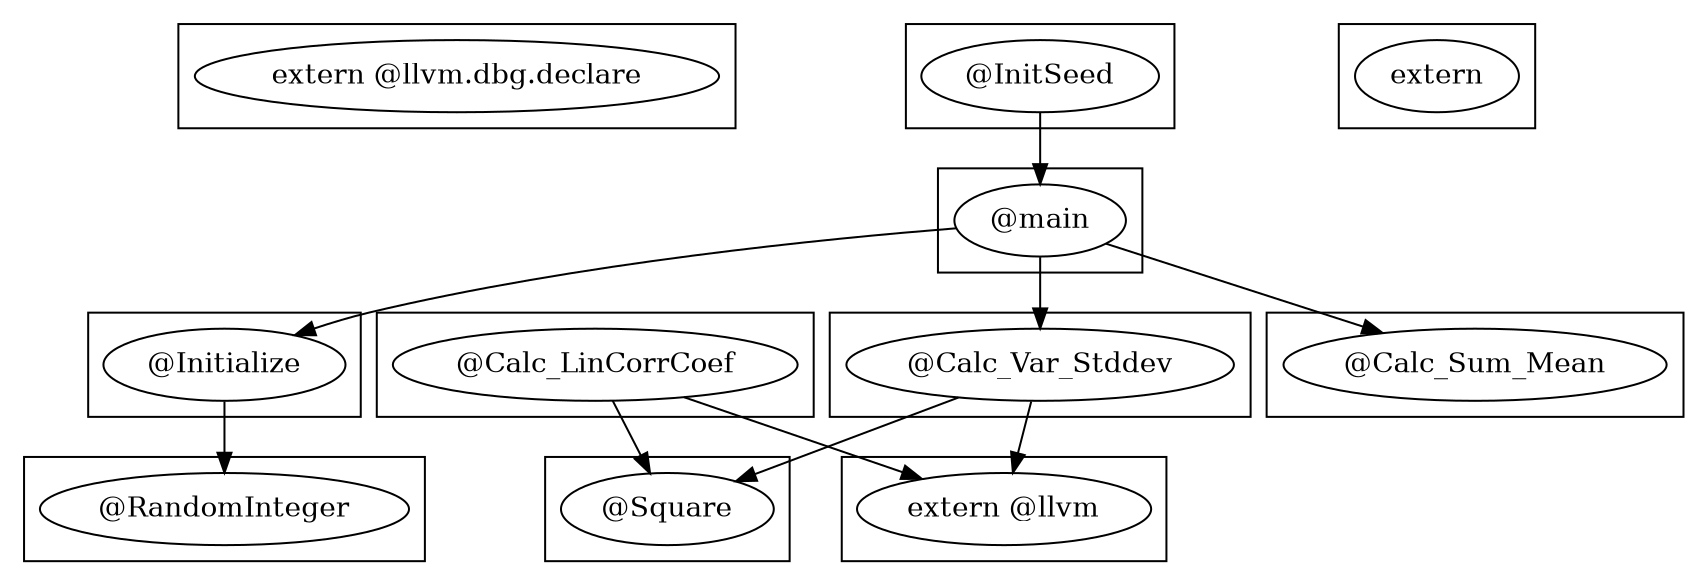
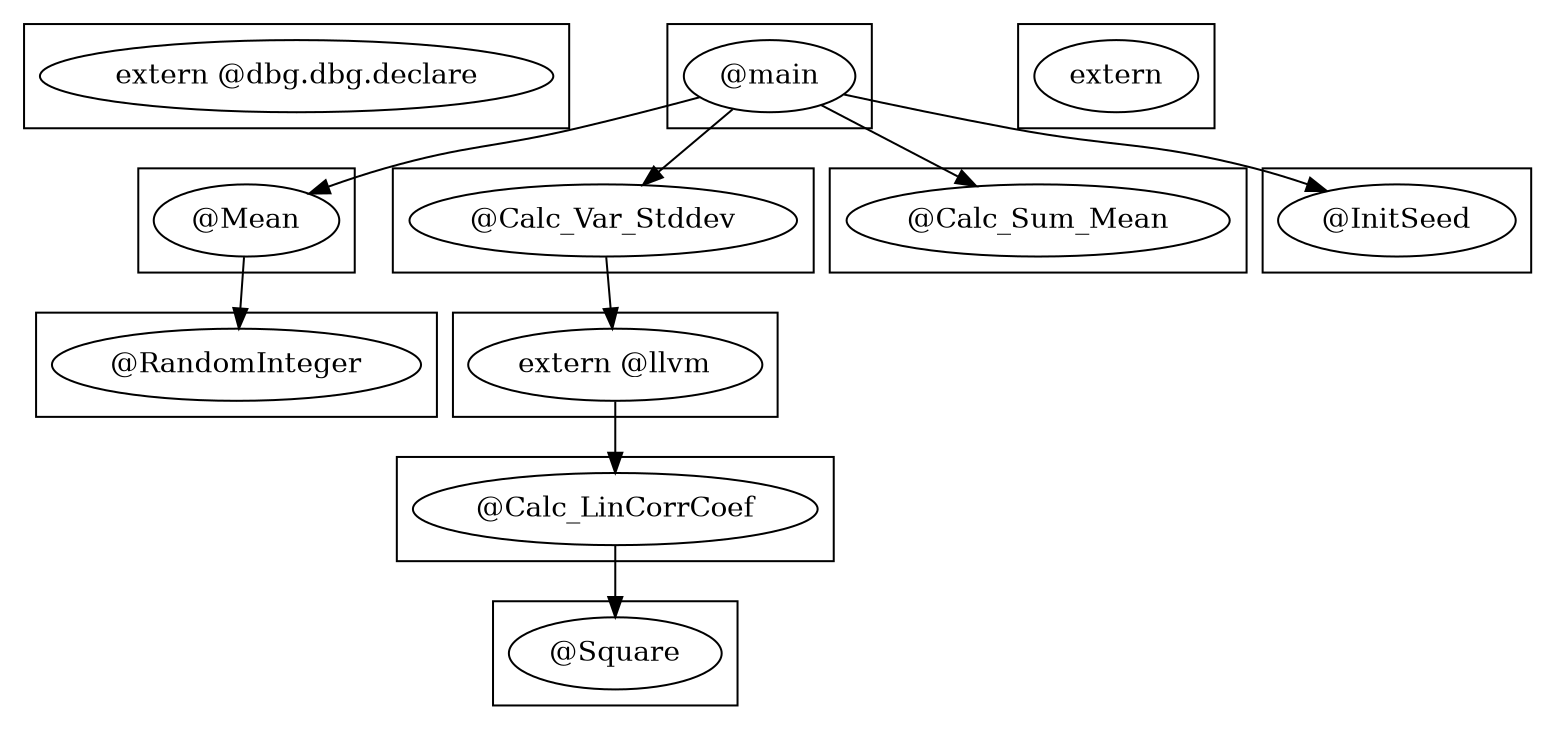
(457, 76) -> (297, 76)
(1040, 141) -> (1100, 142)
(224, 365) -> (247, 220)
(793, 435) -> (615, 430)
(857, 436) -> none
